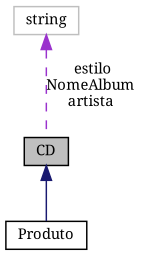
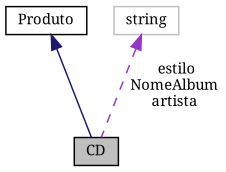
(46, 201) -> (74, 93)
